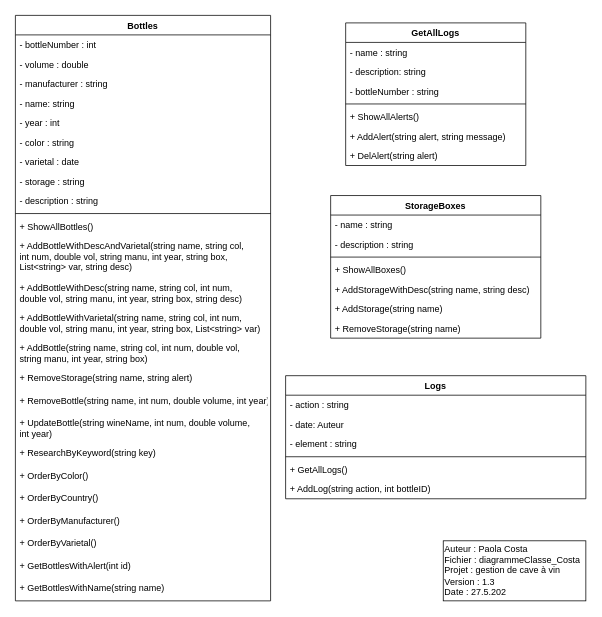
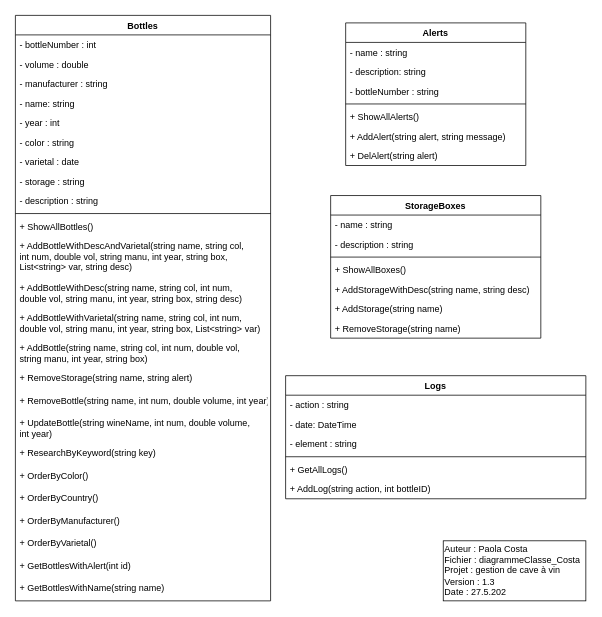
(435, 33) -> (435, 33)
(321, 425) -> (325, 425)
